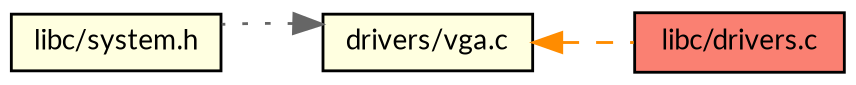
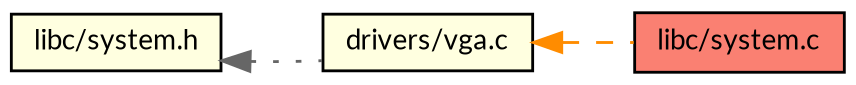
(258, 23) -> (286, 62)
(740, 42) -> (740, 42)
